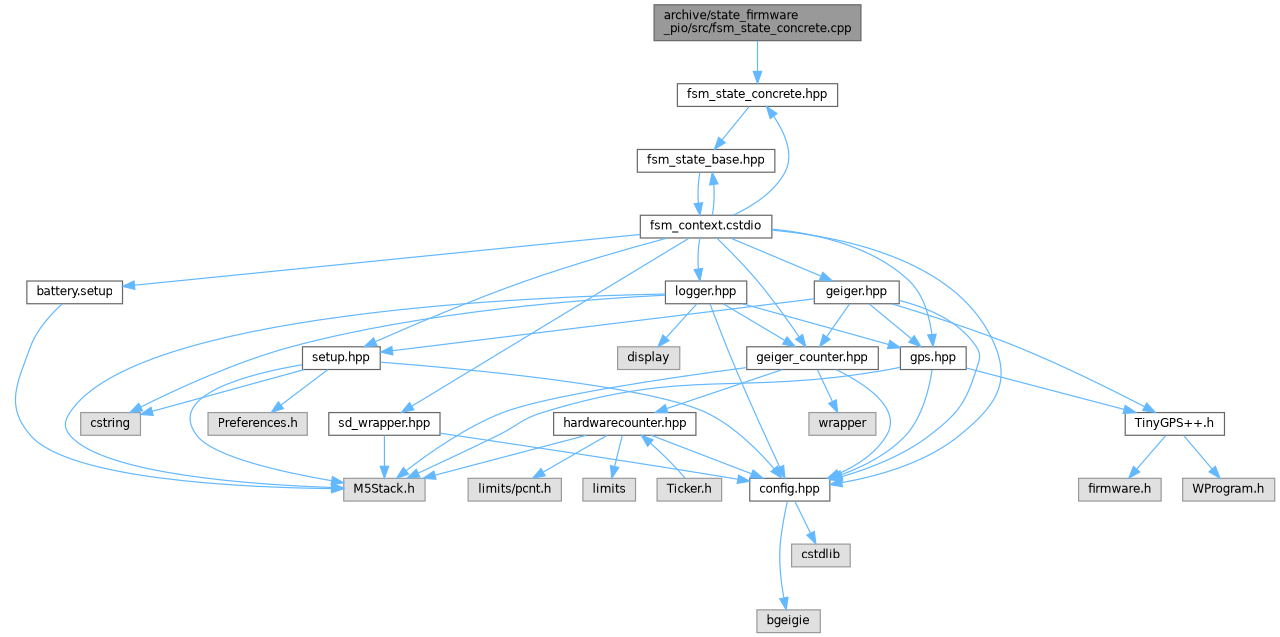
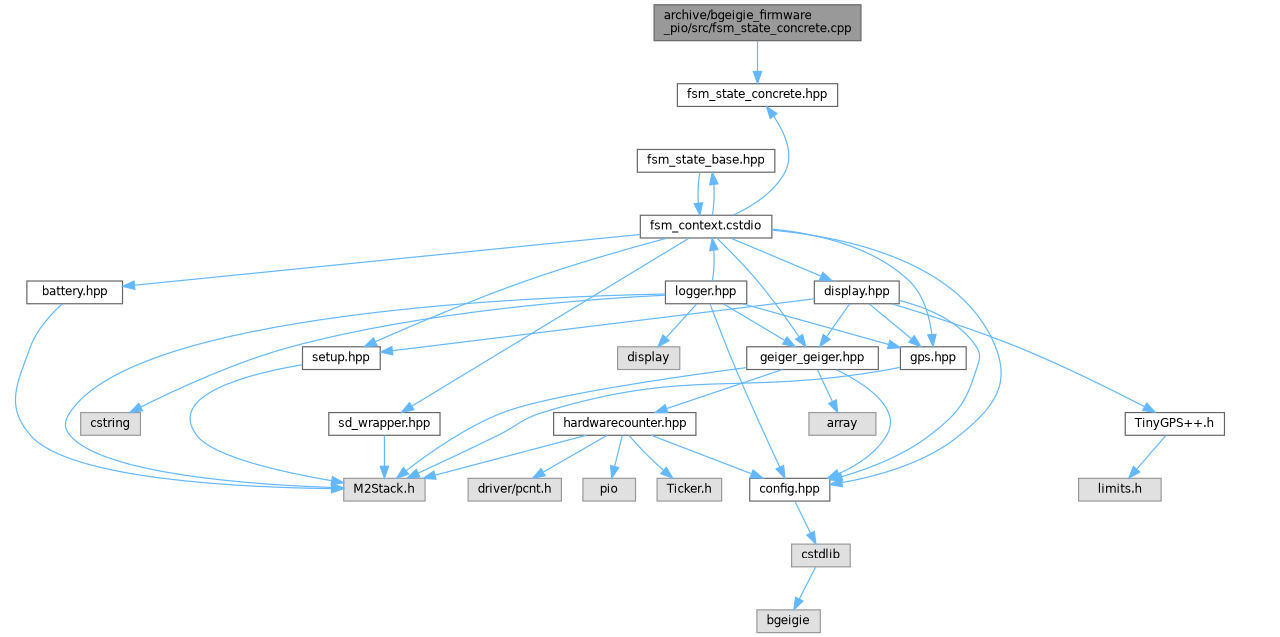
(758, 23) -> (758, 23)
(736, 123) -> none
(698, 254) -> (714, 266)
(75, 292) -> (75, 292)
(857, 292) -> (857, 292)
(813, 358) -> (813, 358)
(578, 383) -> none
(240, 387) -> none
(1045, 389) -> none
(258, 424) -> none
(842, 424) -> (842, 424)
(904, 437) -> none
(589, 456) -> none
(668, 460) -> (646, 454)
(384, 490) -> (384, 490)
(515, 490) -> (515, 490)
(609, 490) -> (609, 490)
(1120, 490) -> (1120, 490)
(1229, 490) -> none
(780, 549) -> (807, 583)
